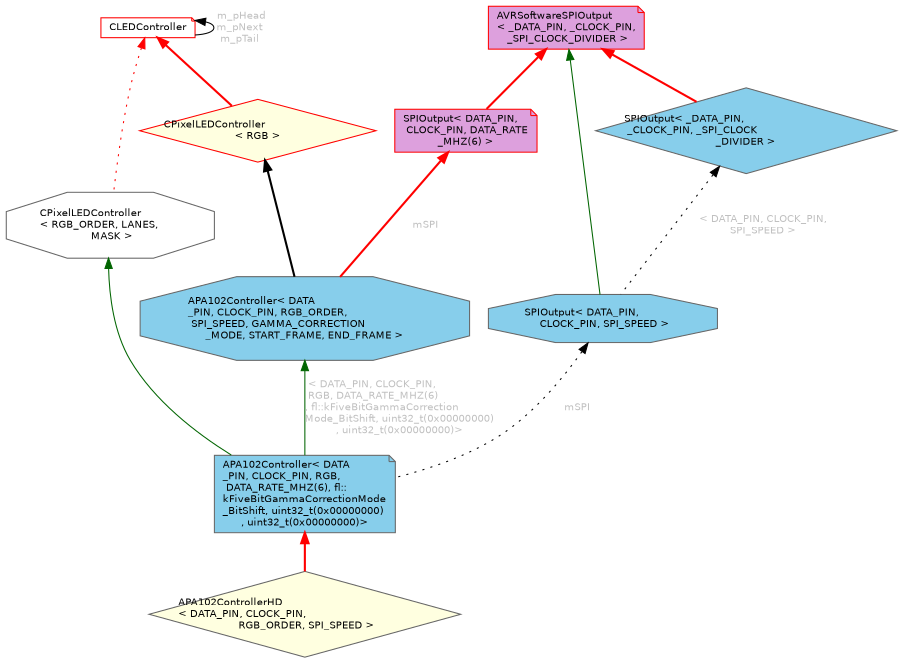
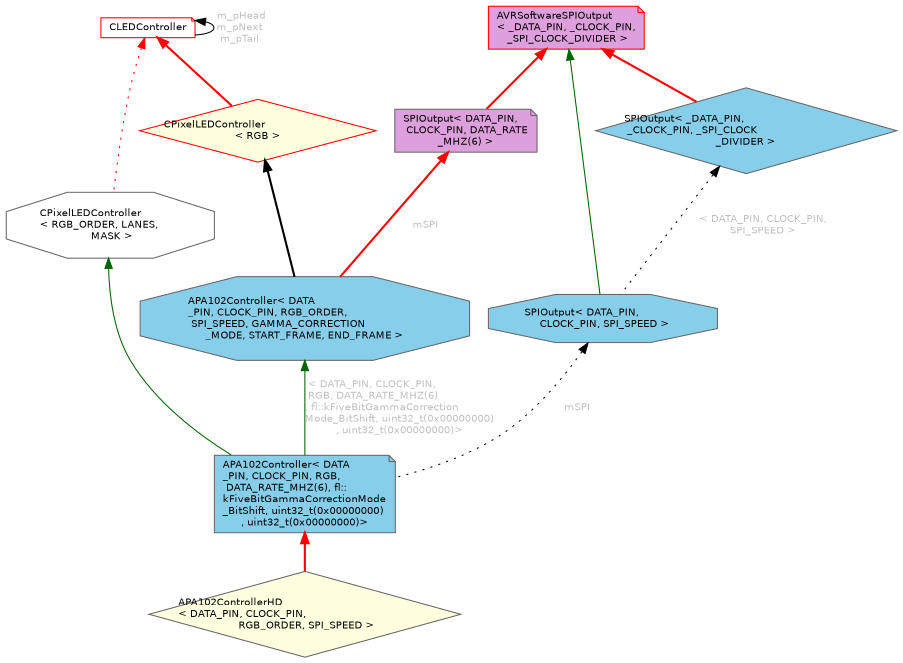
(466, 131) -> (466, 131)
